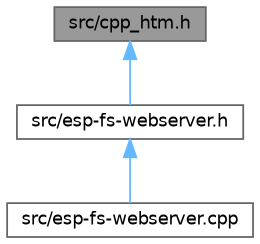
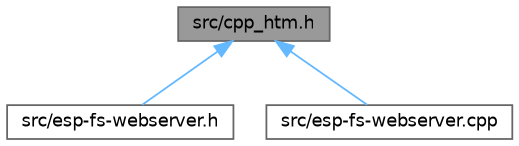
(130, 180) -> (329, 78)
